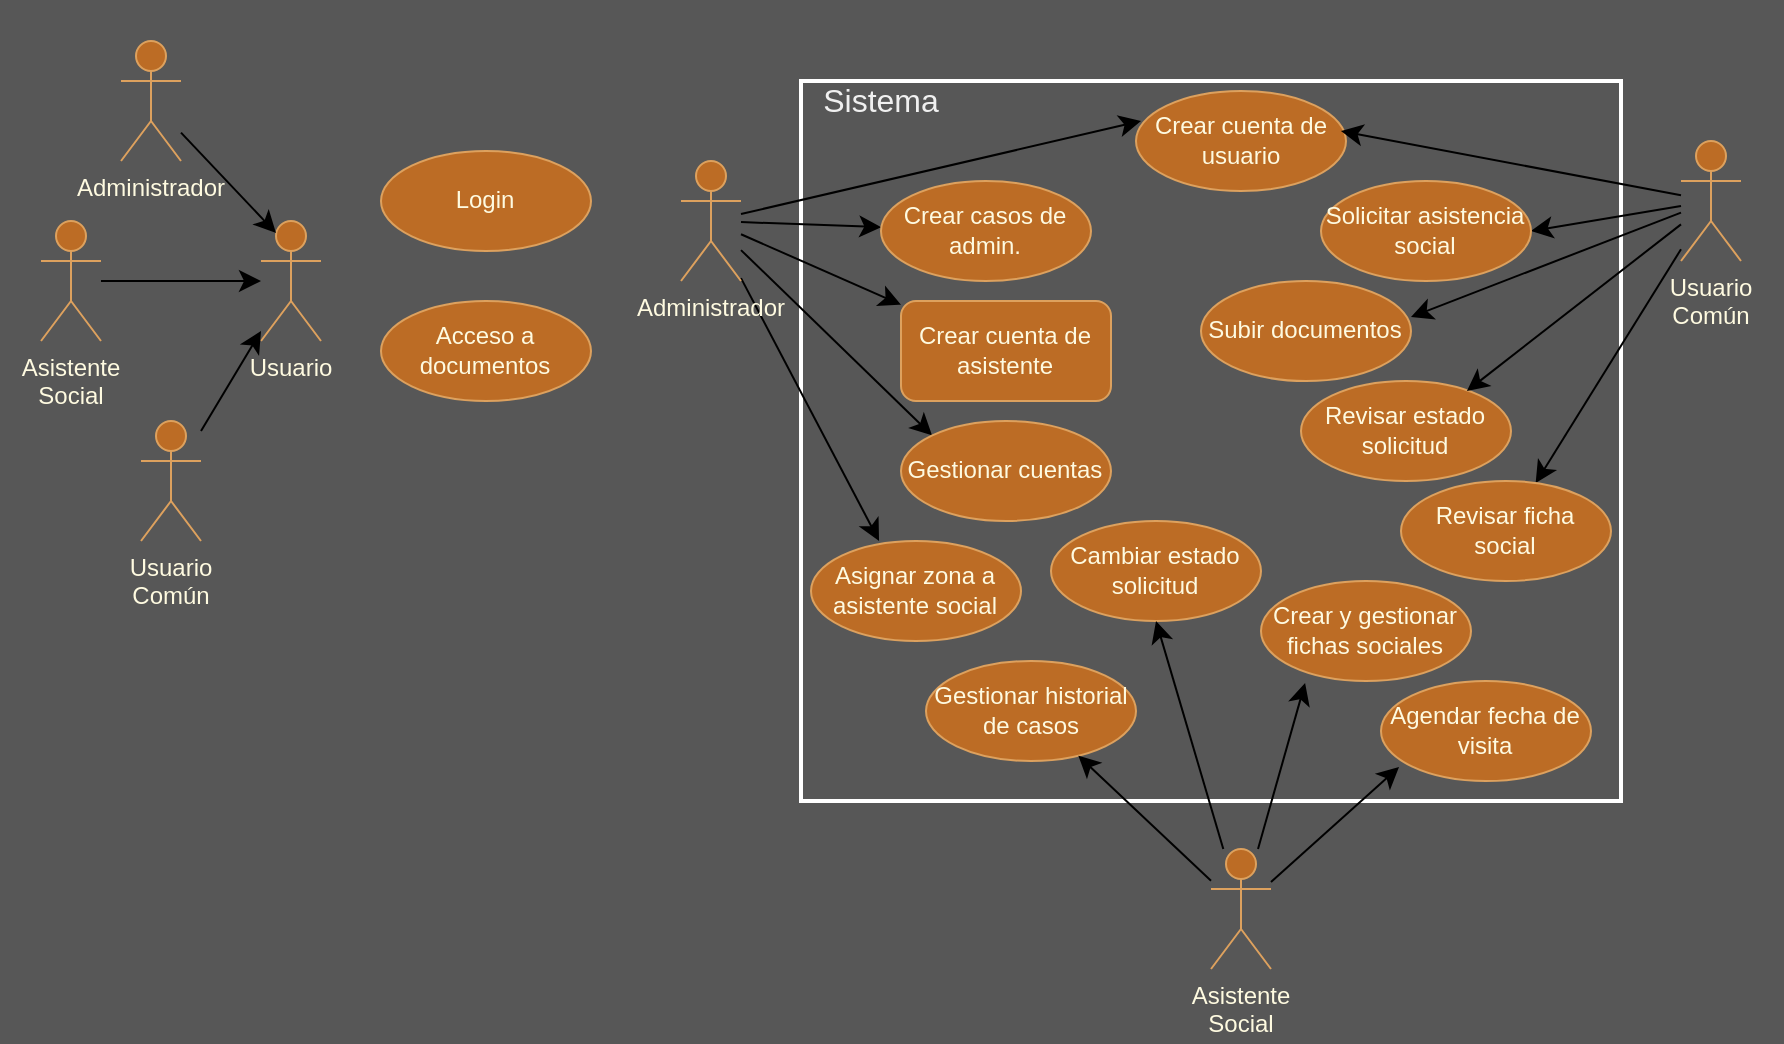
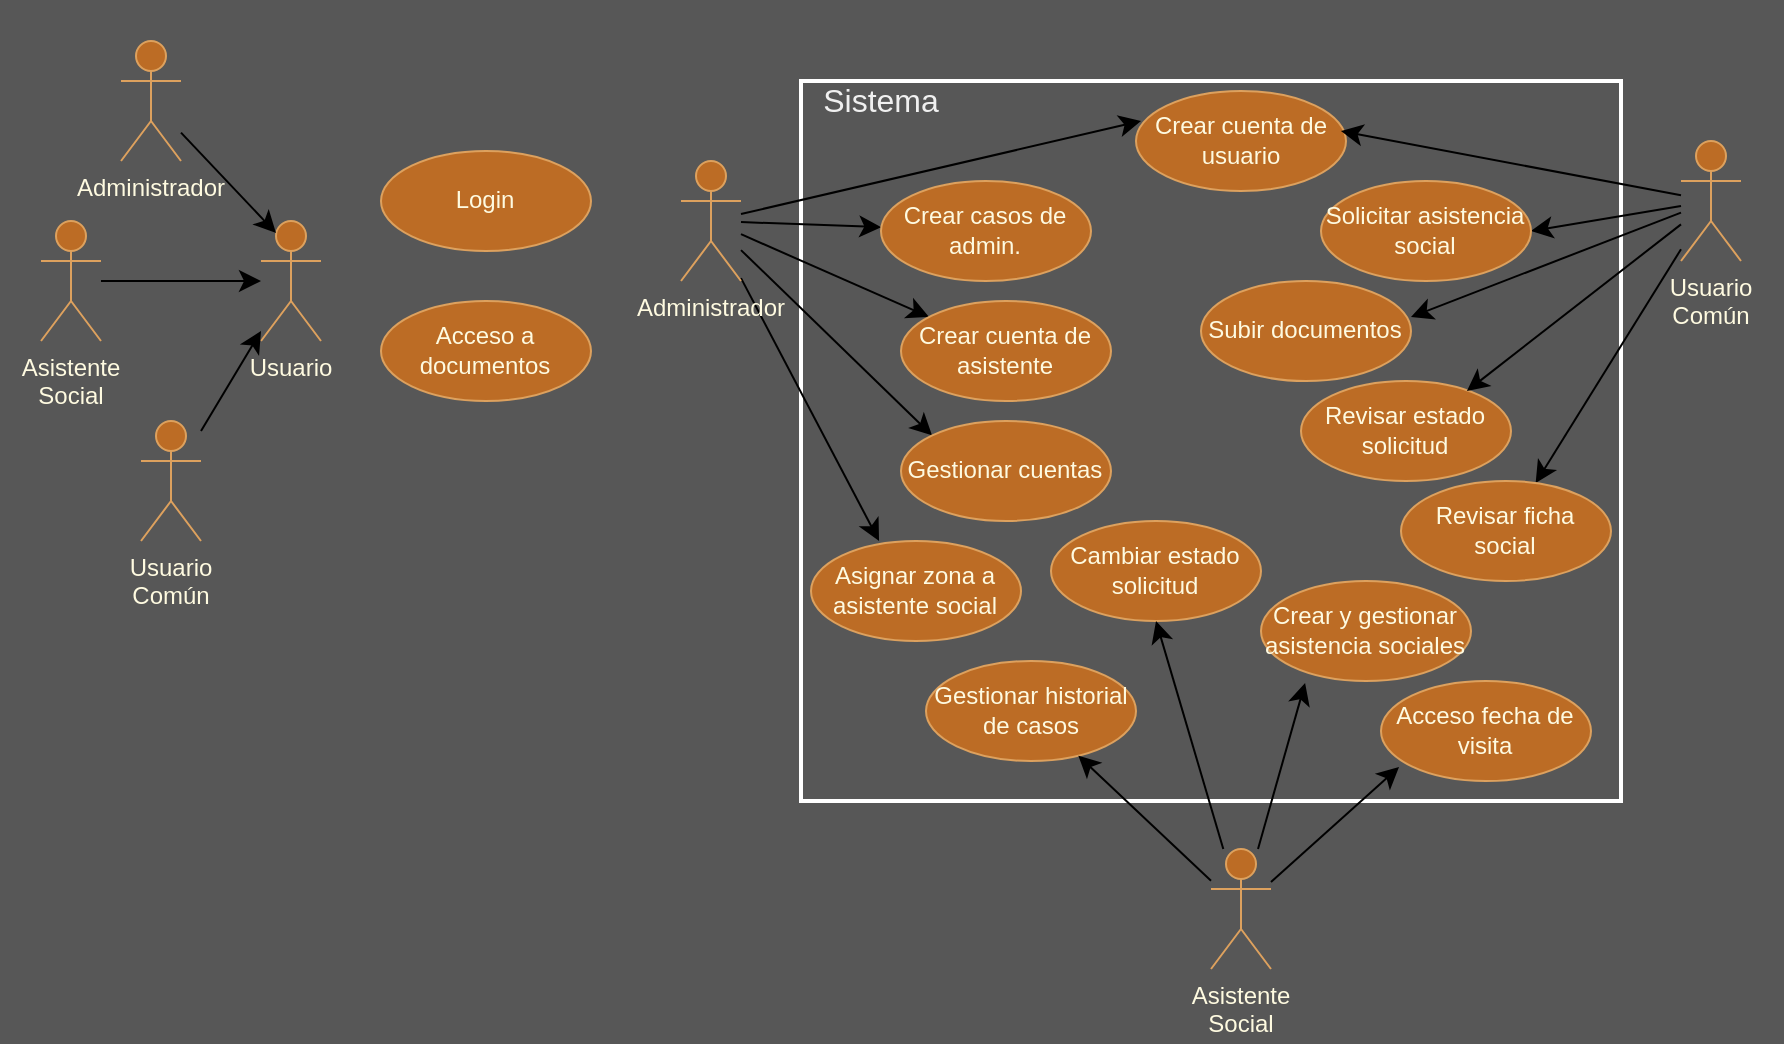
(1006, 351) -> (1006, 351)
(1366, 631) -> (1366, 631)
(1486, 731) -> (1486, 731)
